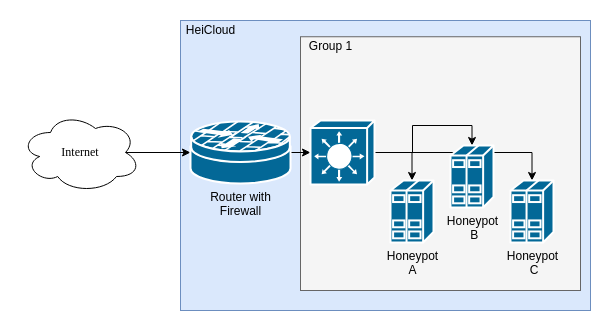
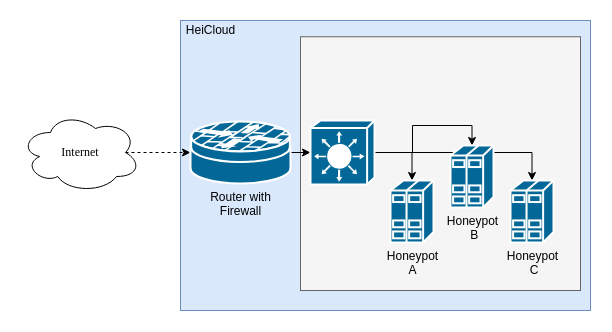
(331, 47) -> none
(155, 153) -> (155, 153)
